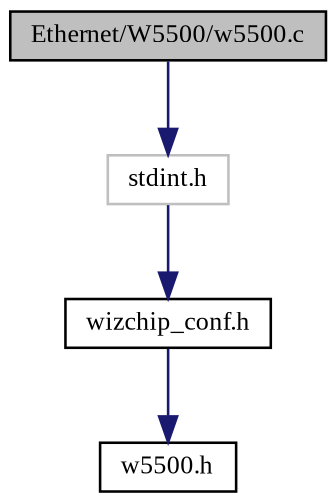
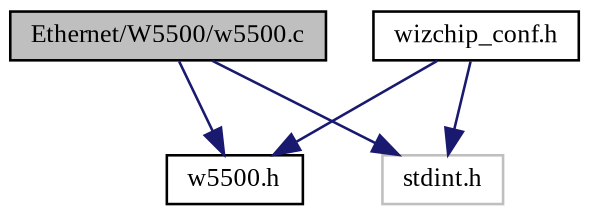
none -> (196, 96)
(168, 239) -> (462, 95)
